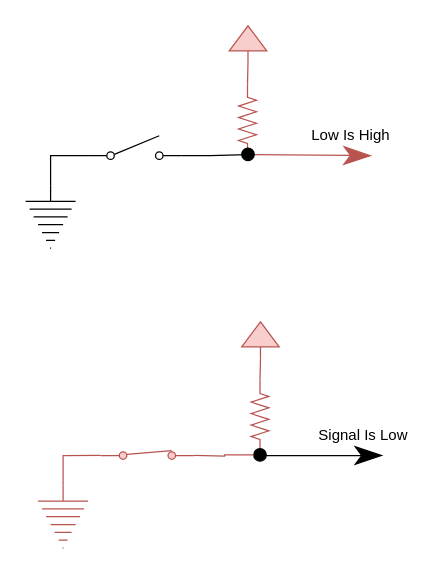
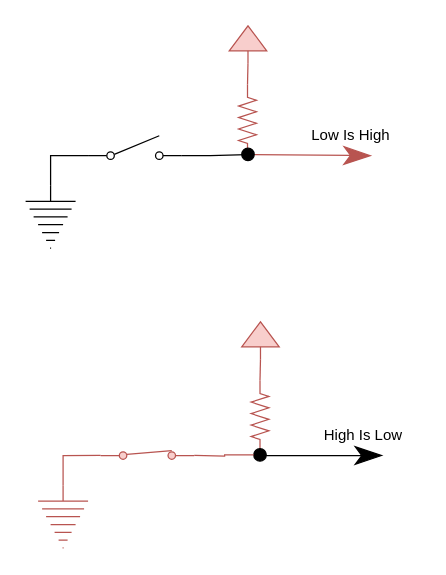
(364, 436) -> (364, 436)
